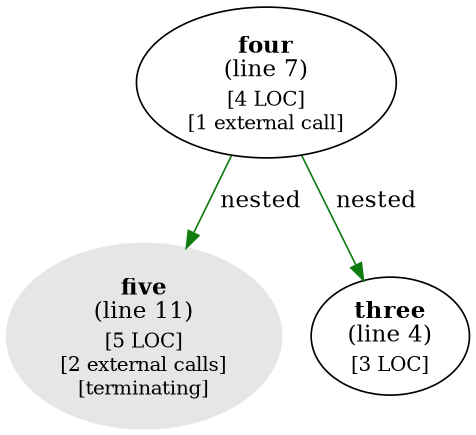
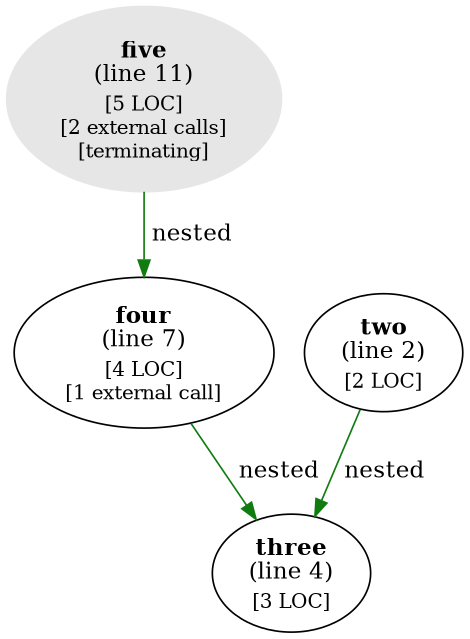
(213, 194) -> (144, 226)
none -> (384, 353)
